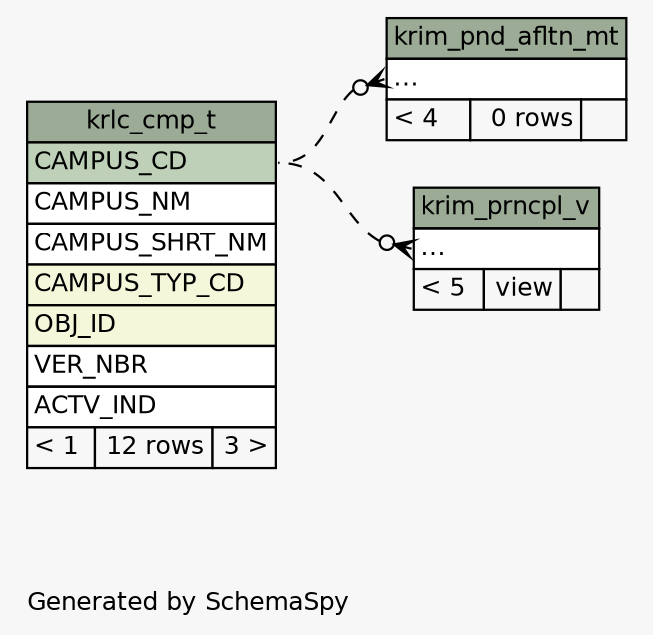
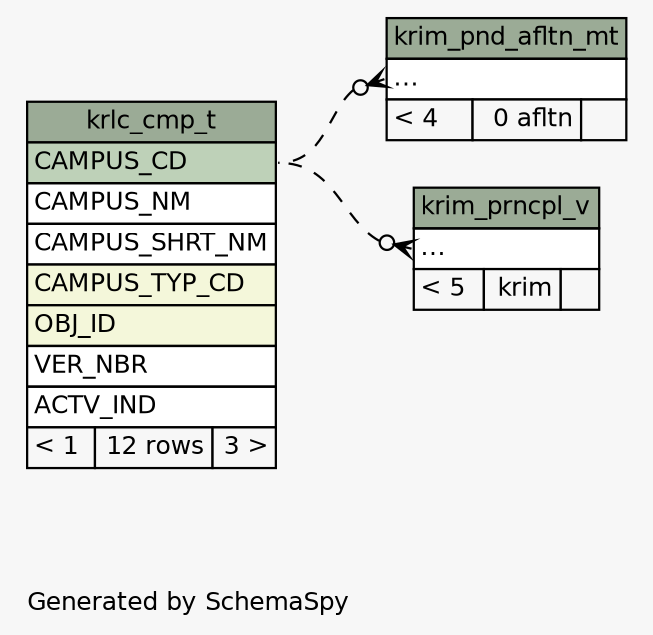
(532, 119) -> (534, 119)
(525, 288) -> (526, 288)
